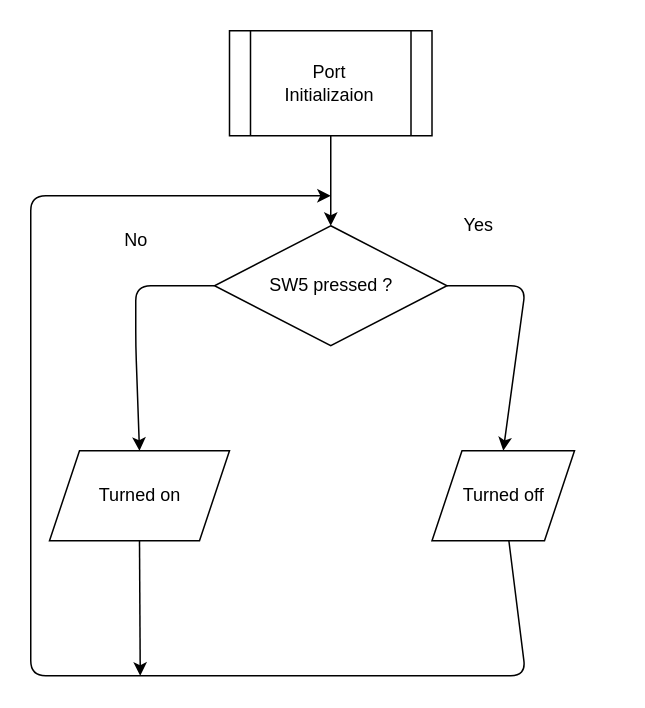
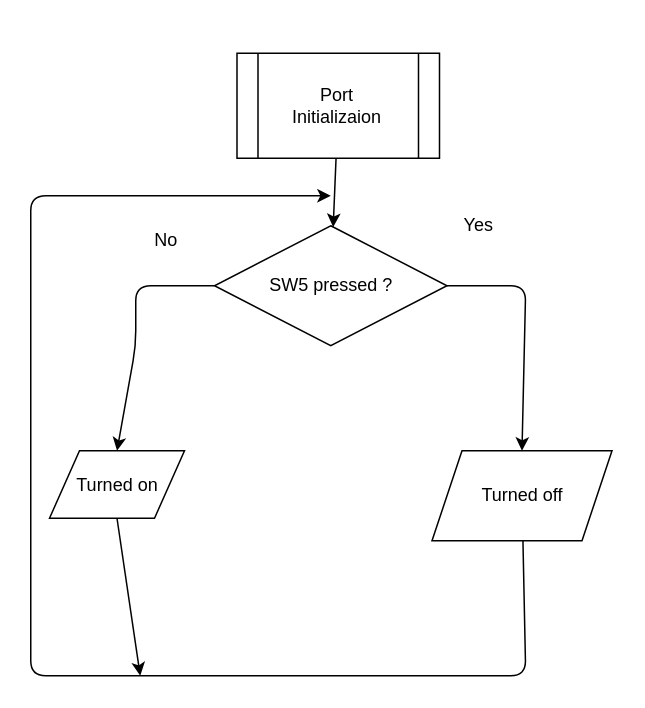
(331, 83) -> (338, 106)
(136, 241) -> (166, 241)
(140, 496) -> (117, 485)
(503, 496) -> (522, 496)
